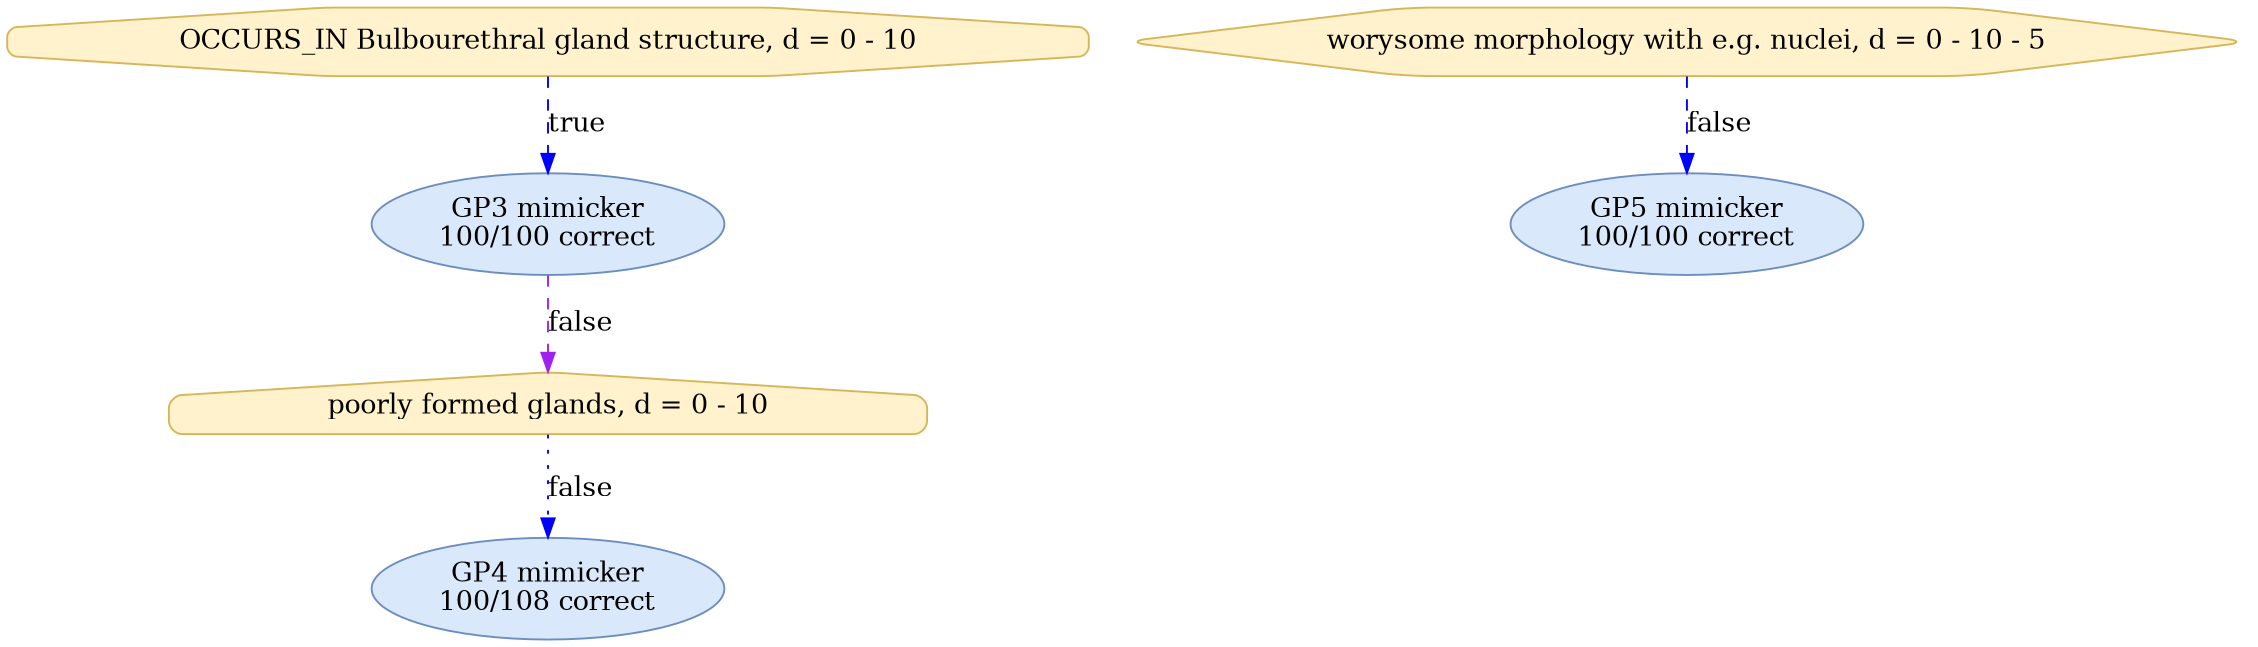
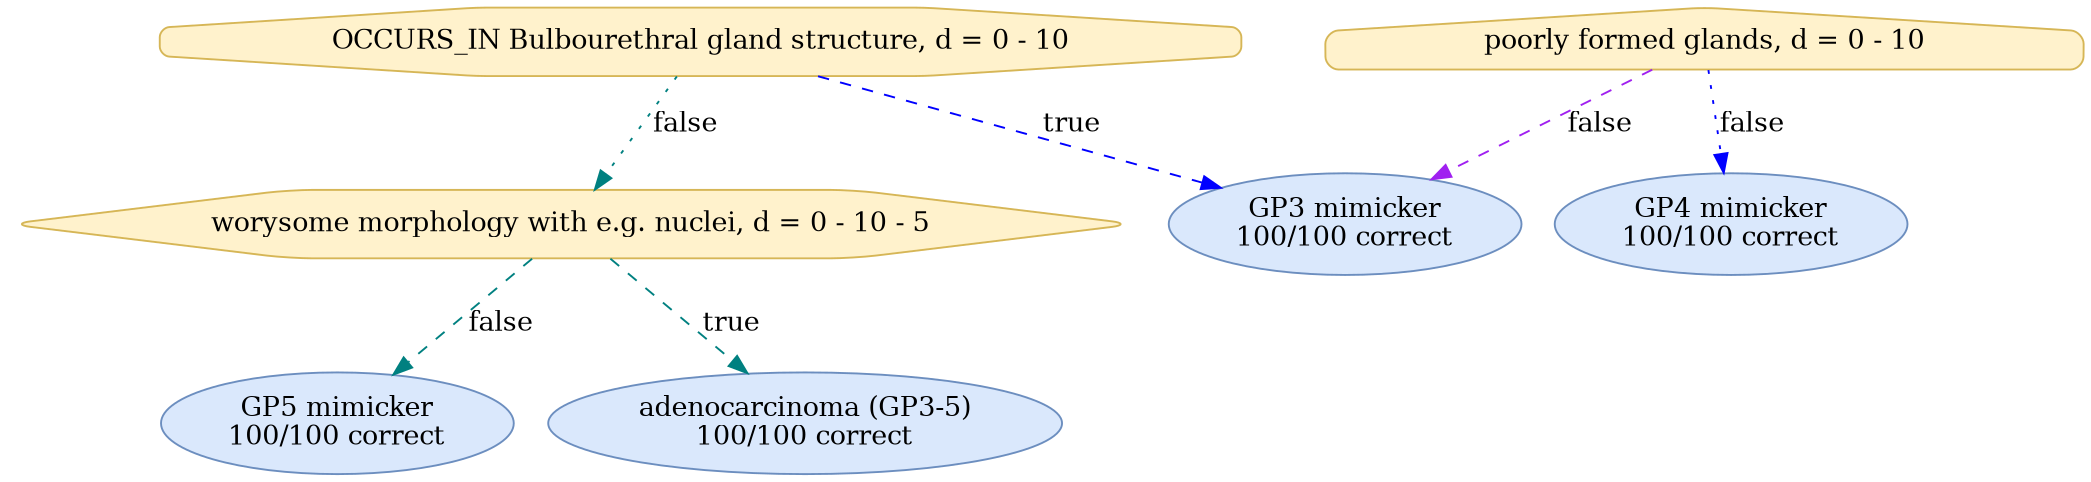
(1687, 115) -> (470, 310)
none -> (642, 125)
(548, 314) -> (1551, 120)
none -> (805, 423)
(548, 602) -> (1731, 237)
